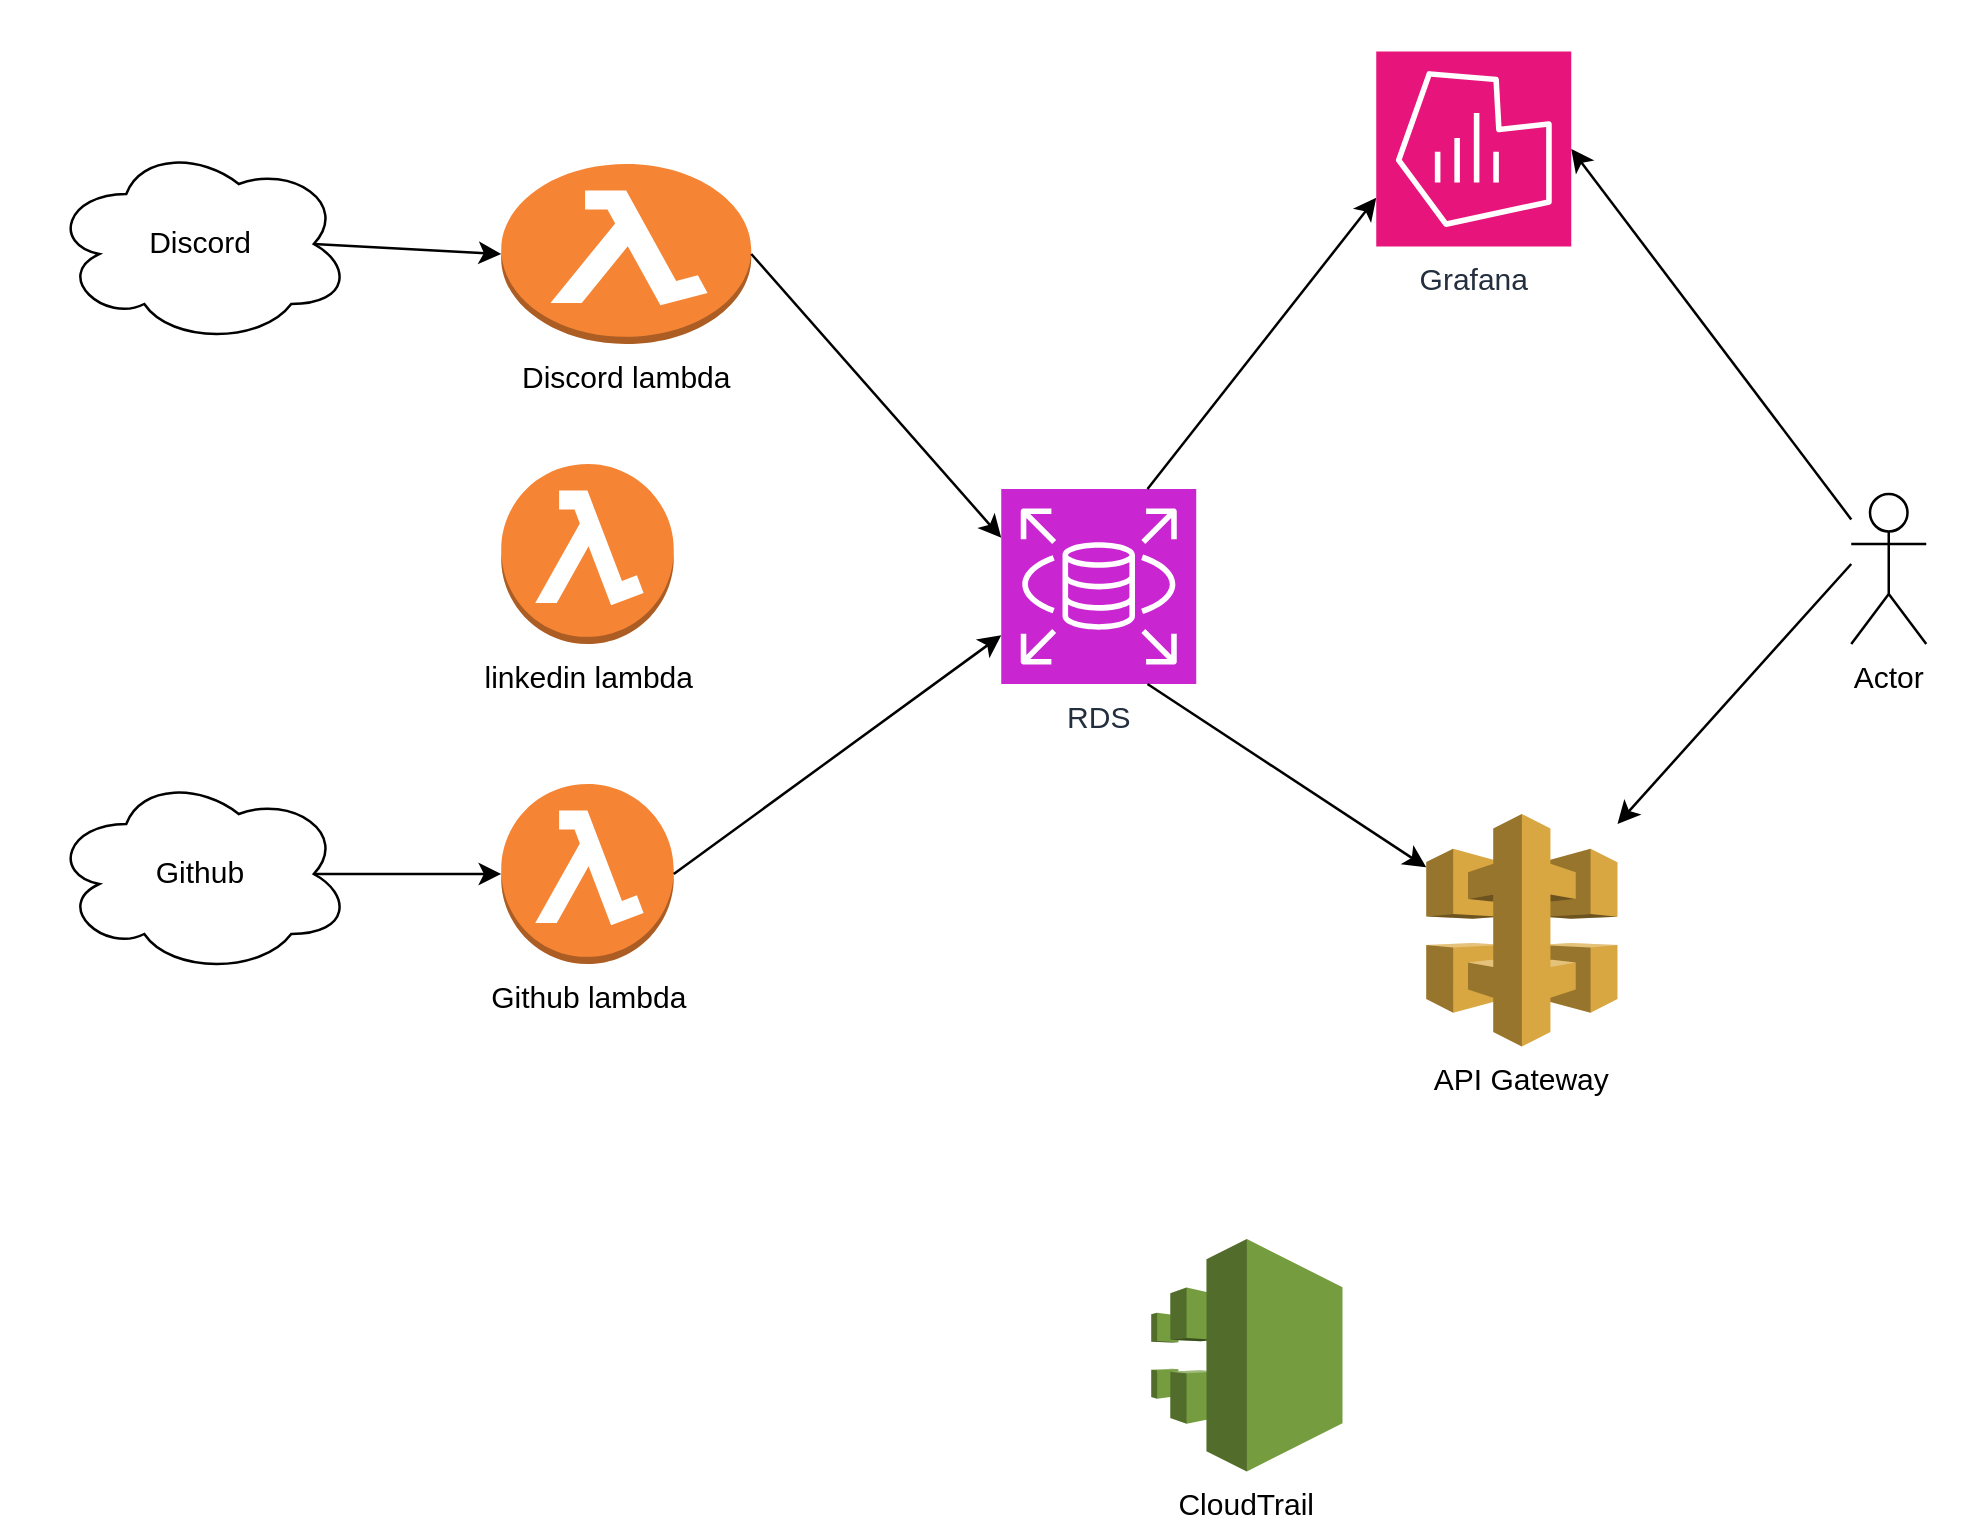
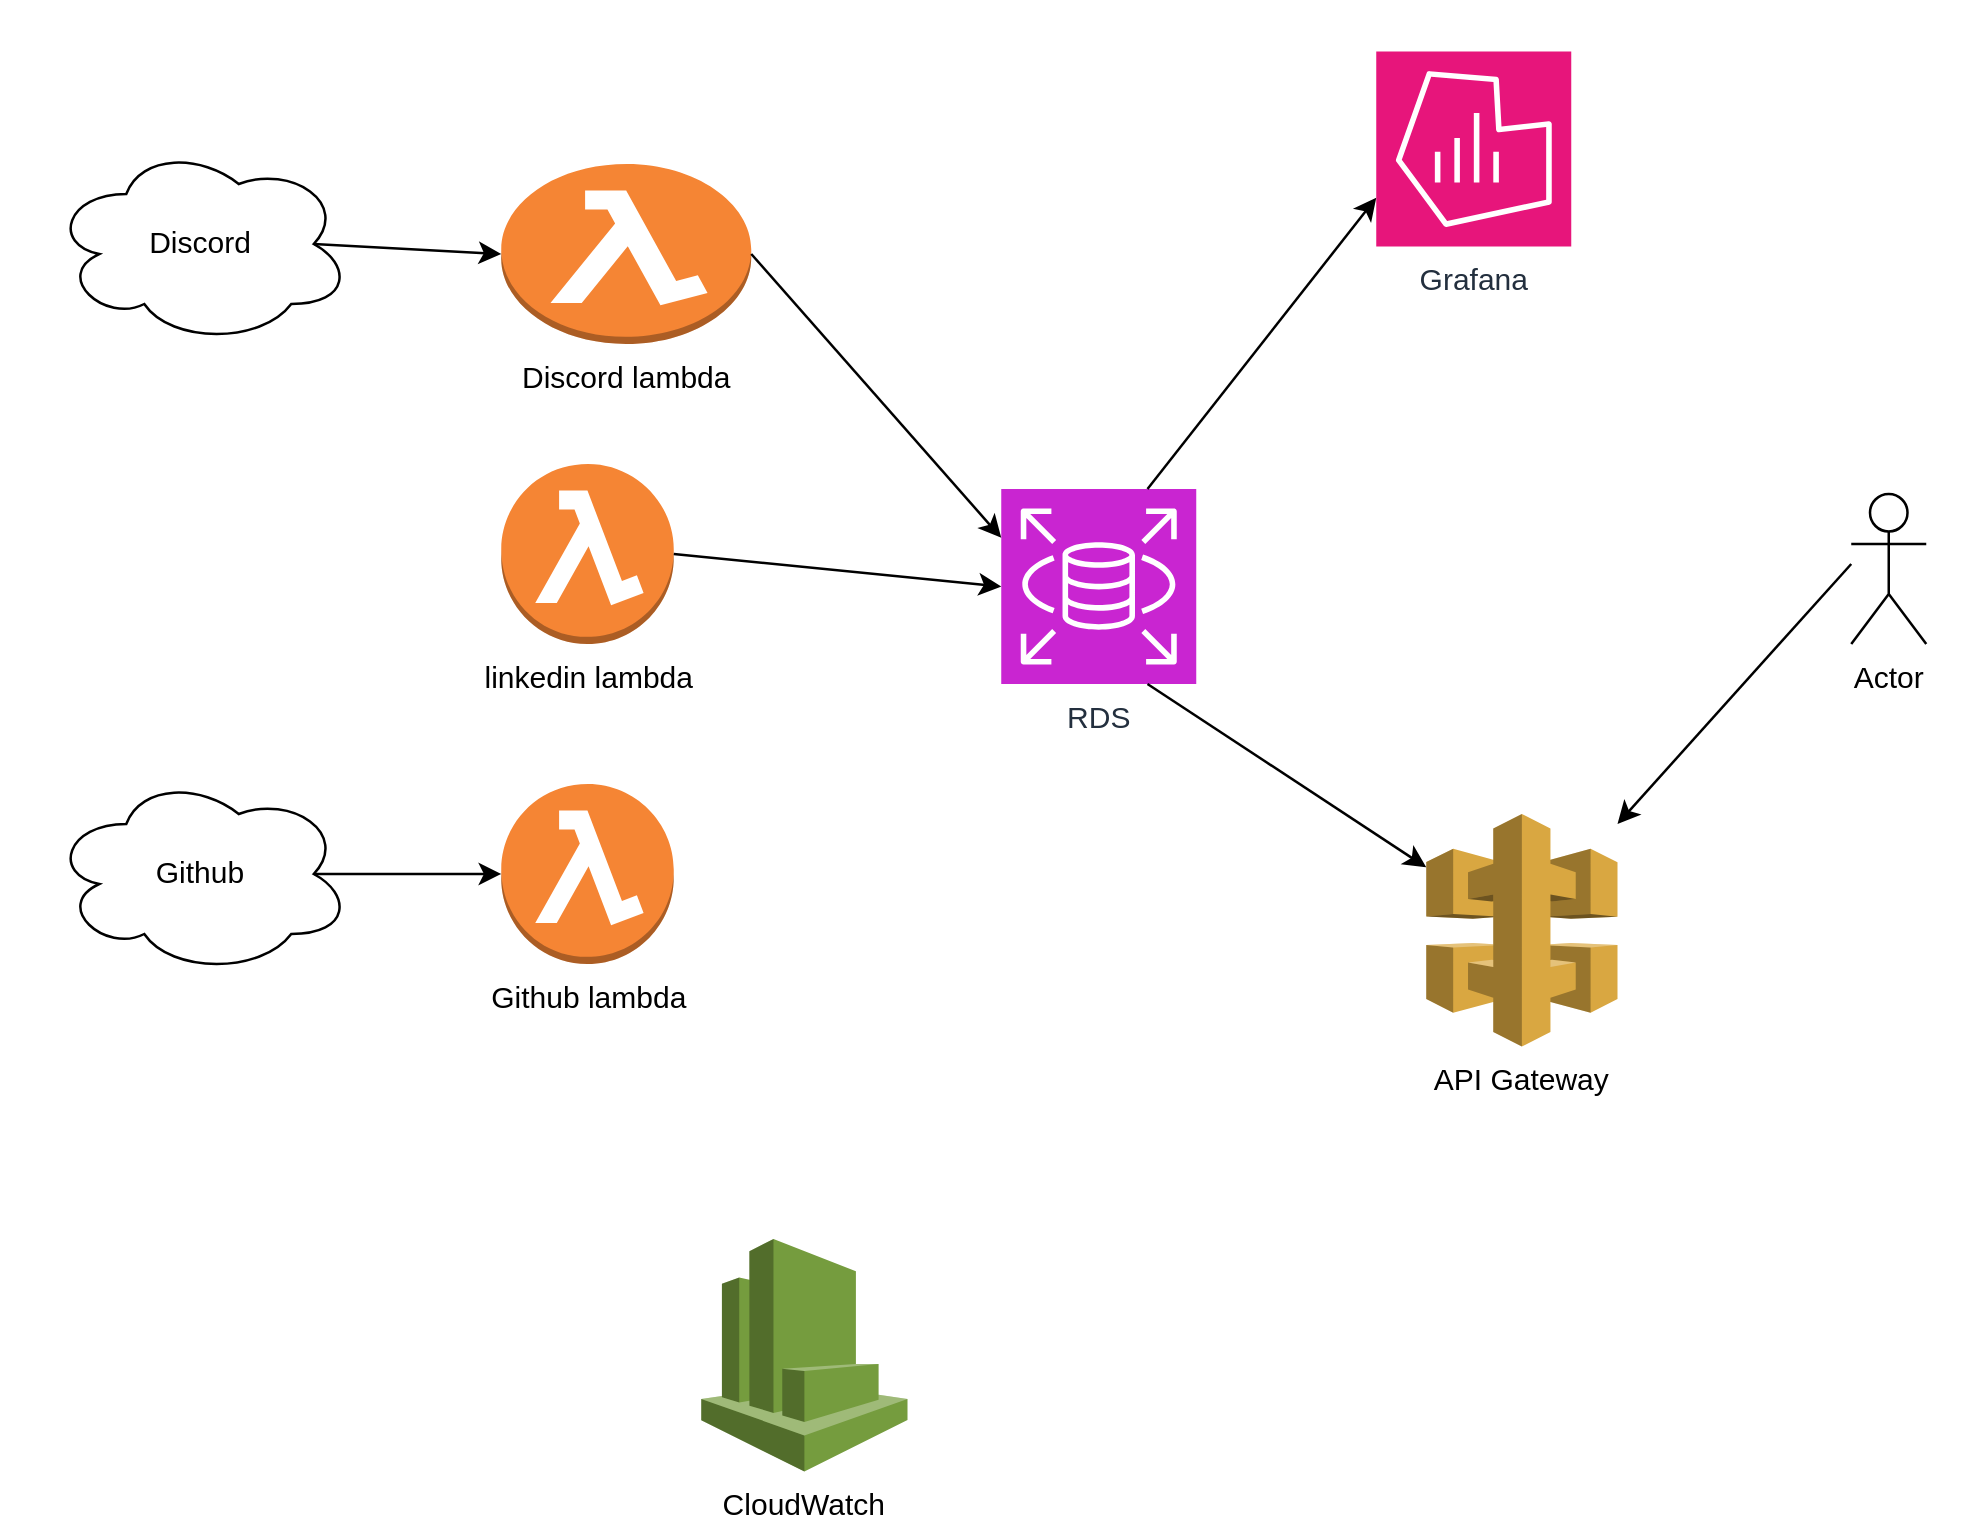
(1716, 340) -> none
none -> (829, 569)
(831, 759) -> none
none -> (804, 1355)
(1247, 1355) -> none
